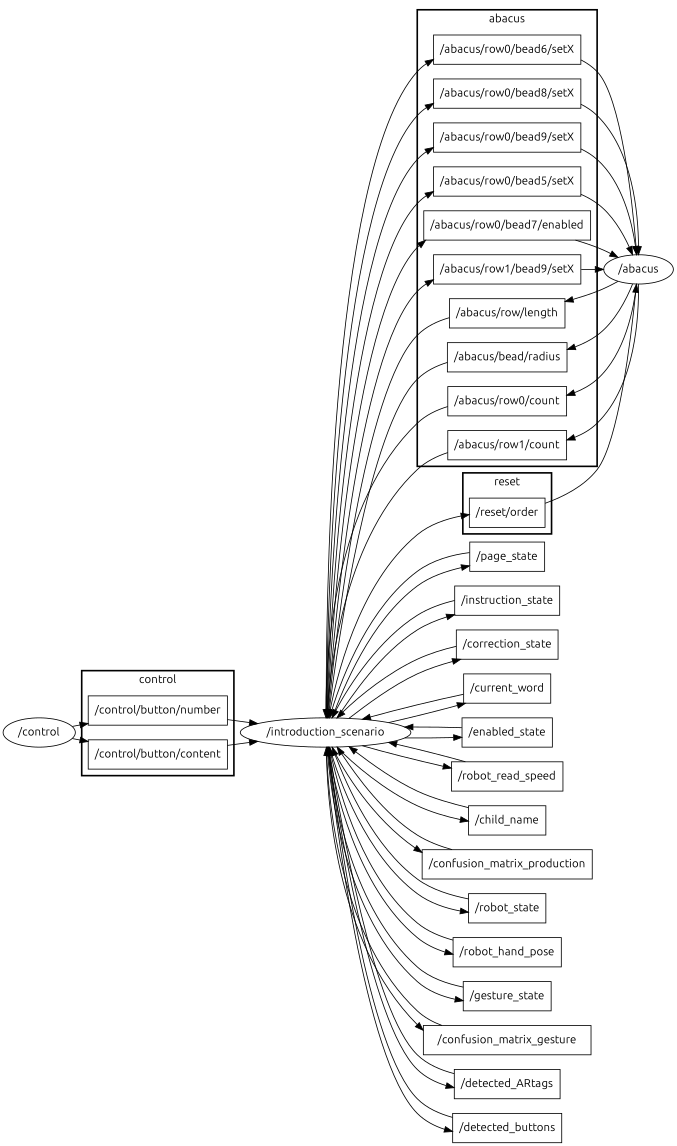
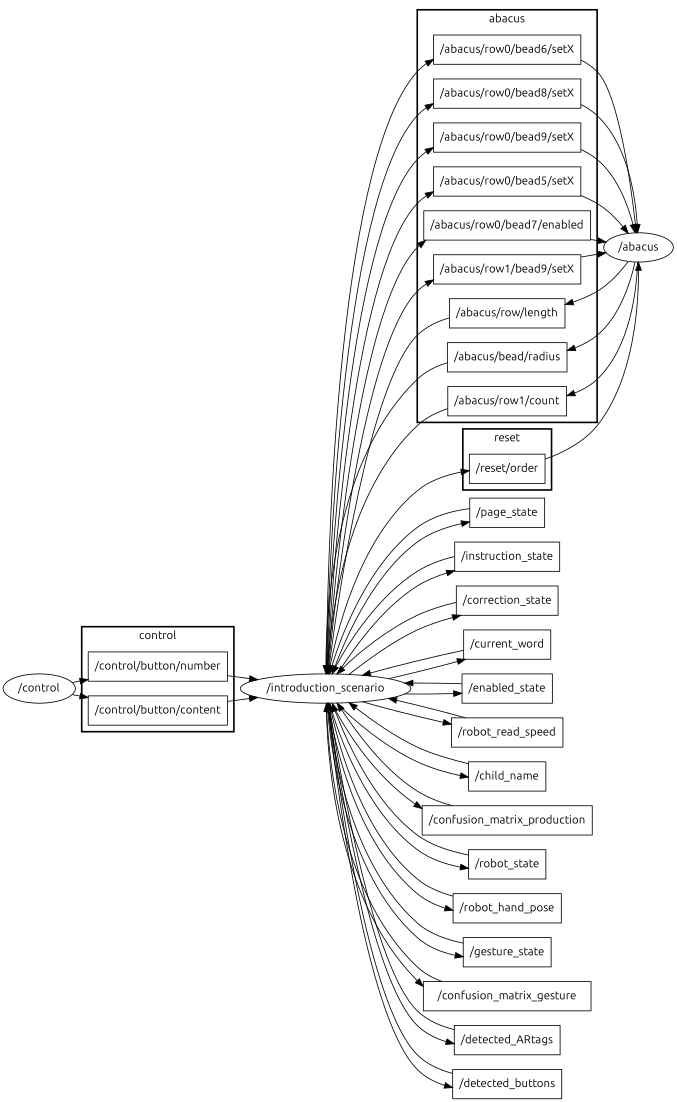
(507, 401) -> none
